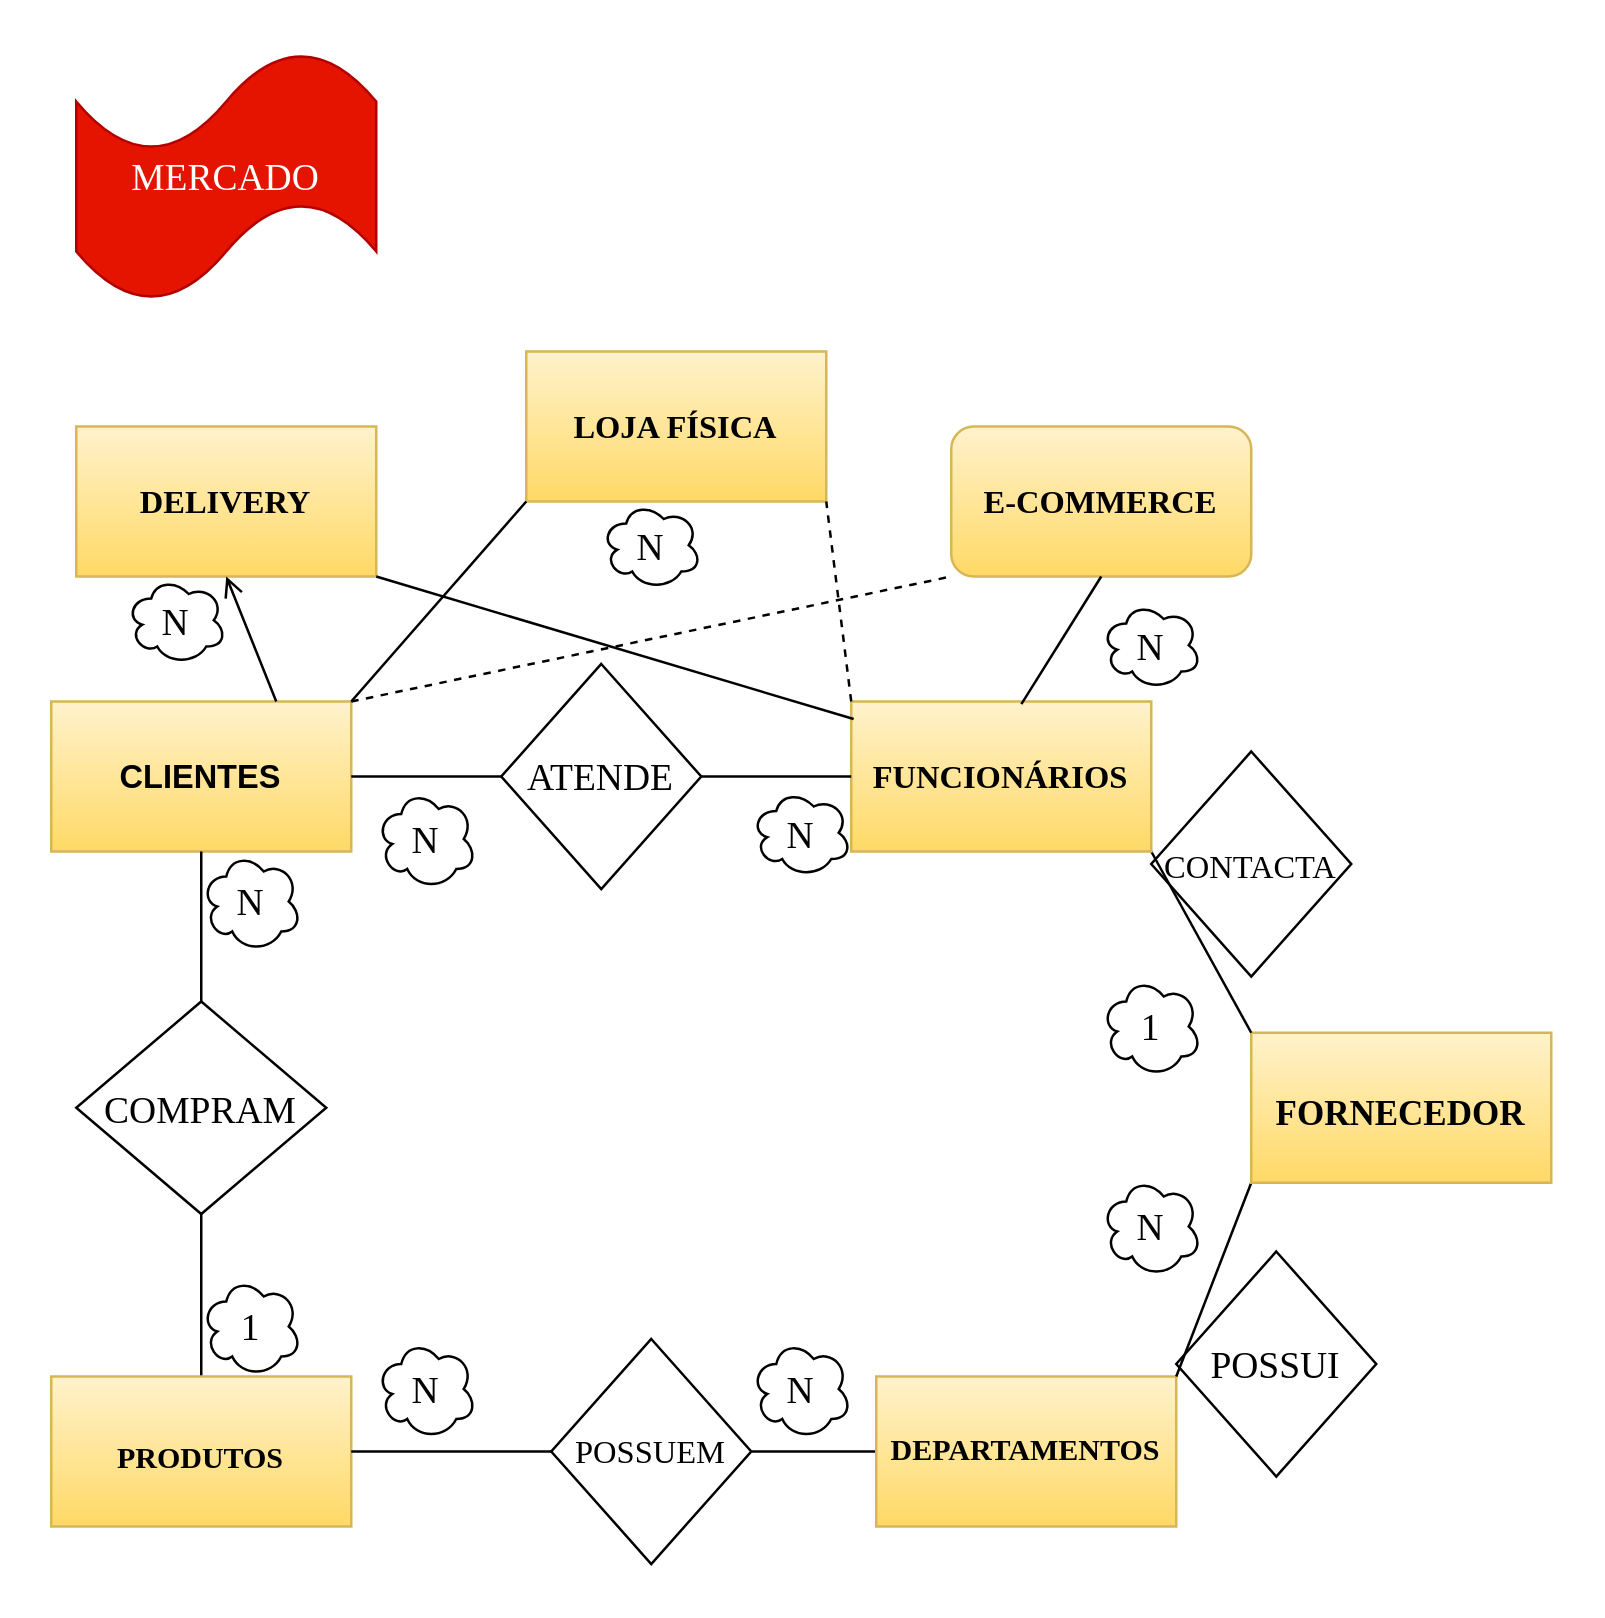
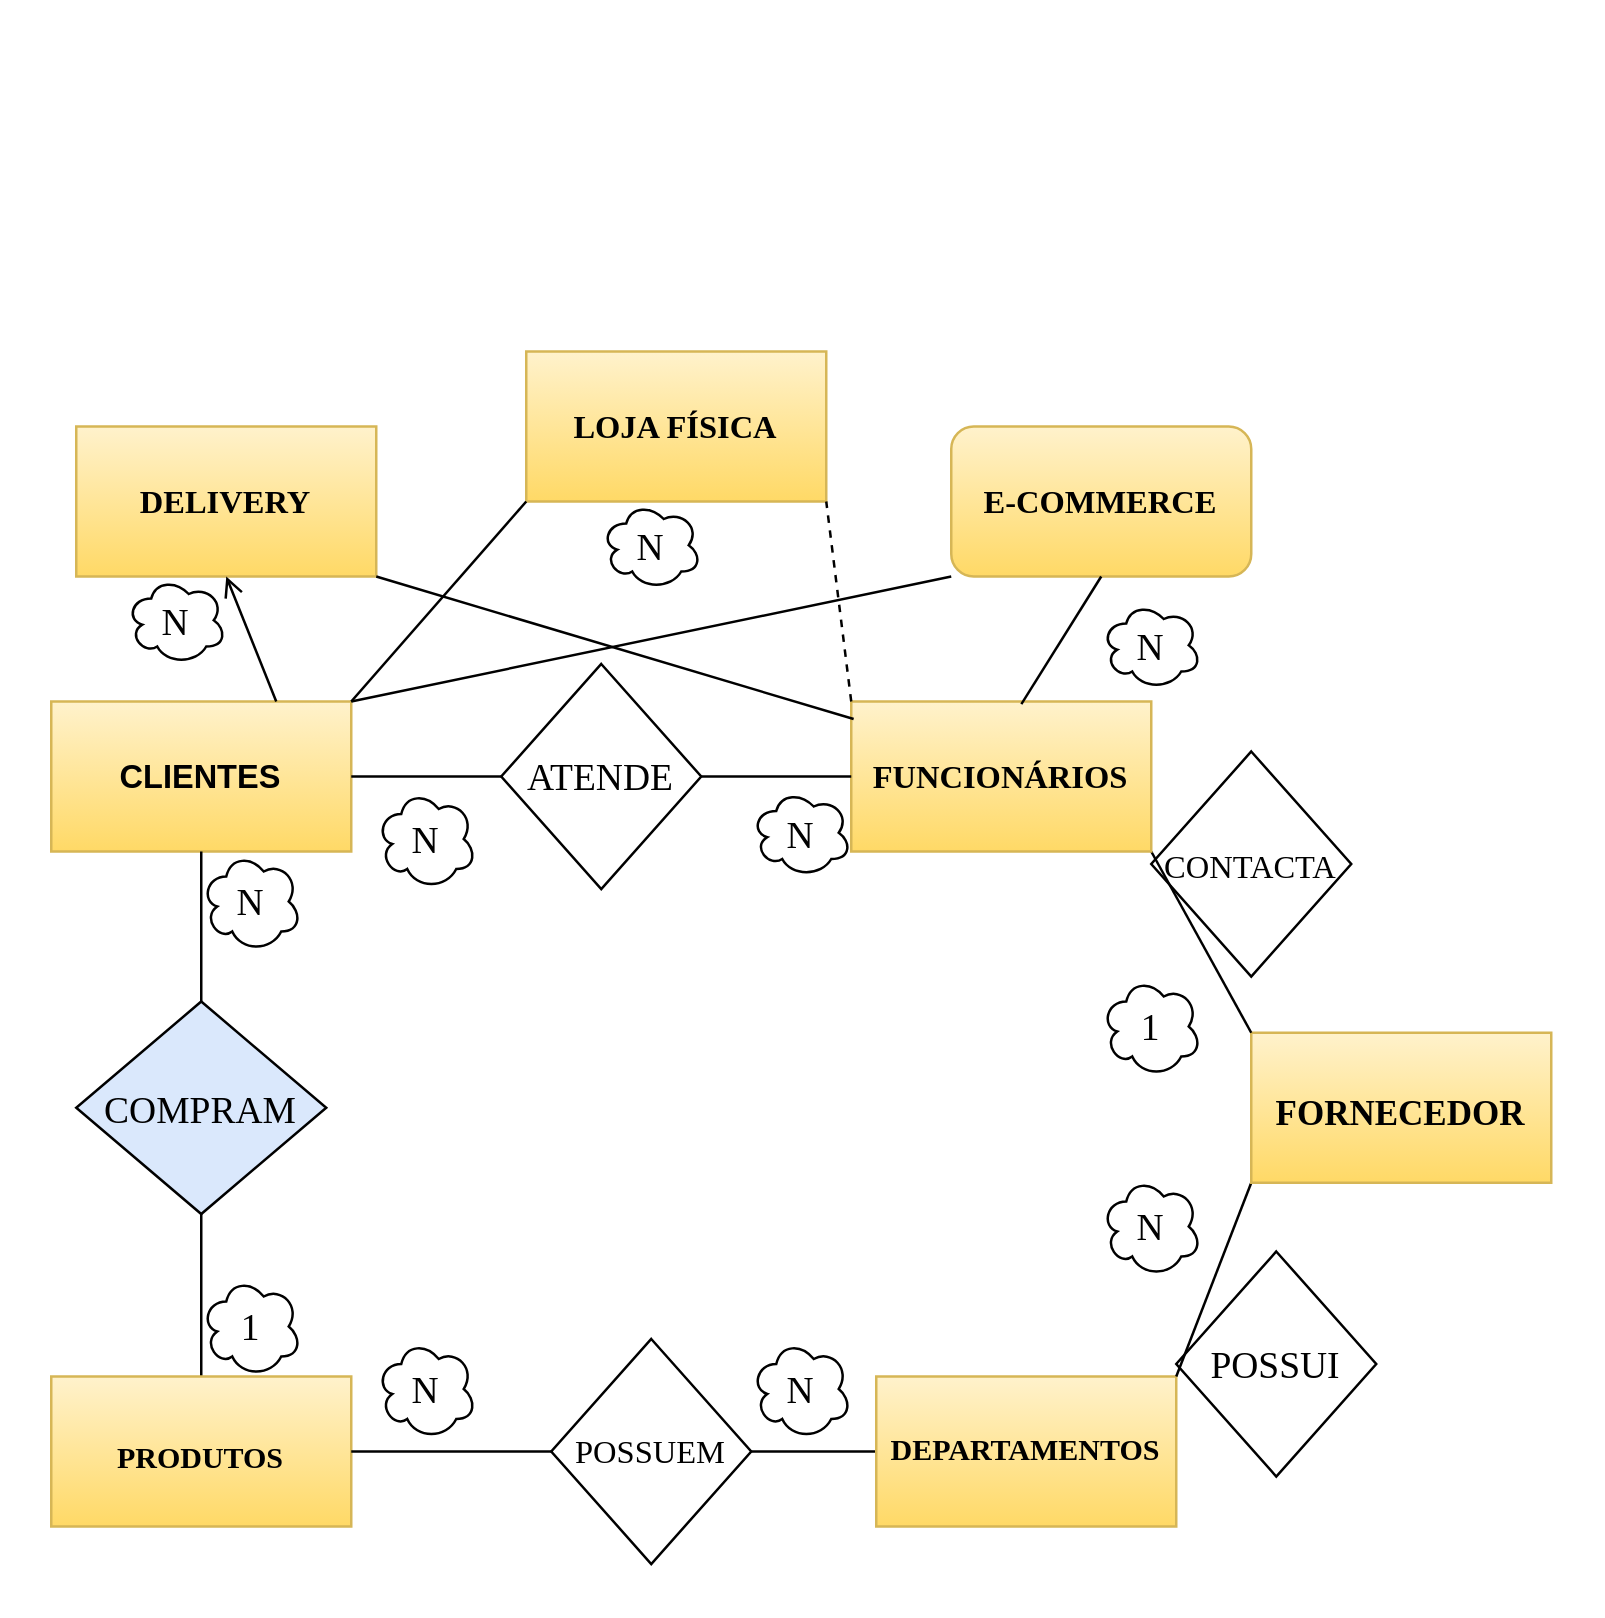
(226, 176) -> none
(482, 674) -> (482, 674)
(201, 1108) -> (201, 1108)
